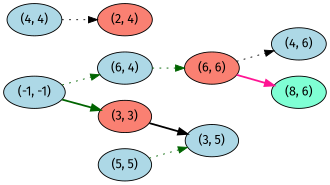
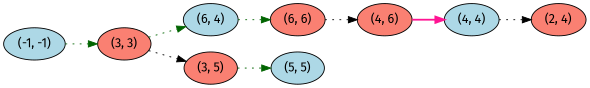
none -> (424, 20)
(299, 44) -> (385, 20)
(77, 81) -> (163, 33)
(299, 92) -> none
(77, 104) -> (77, 44)
(164, 127) -> (163, 55)
(212, 141) -> (211, 68)
(164, 154) -> (250, 68)
